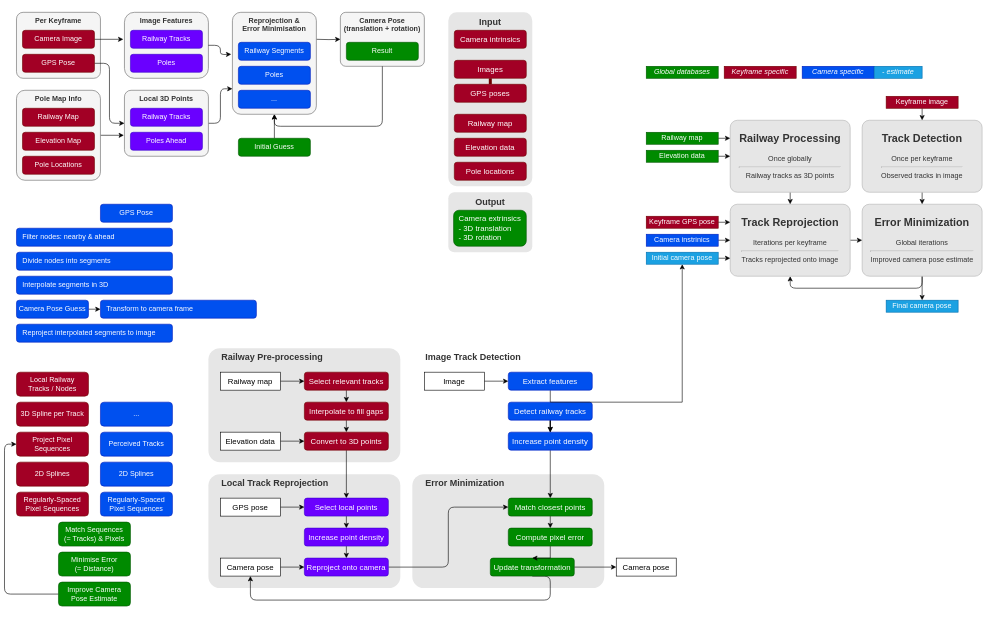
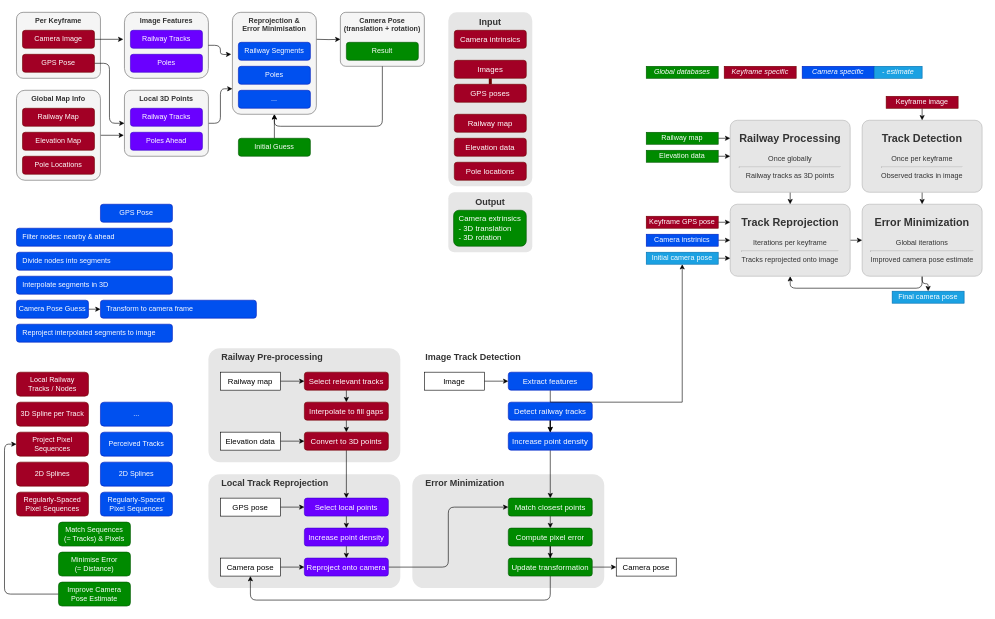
(59, 99) -> (59, 99)
(923, 306) -> (929, 297)
(533, 567) -> (551, 567)
